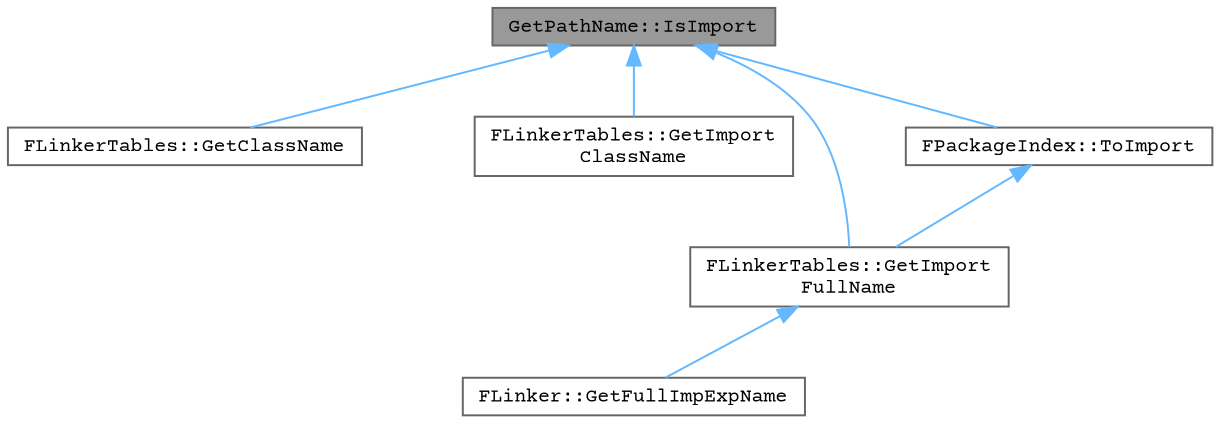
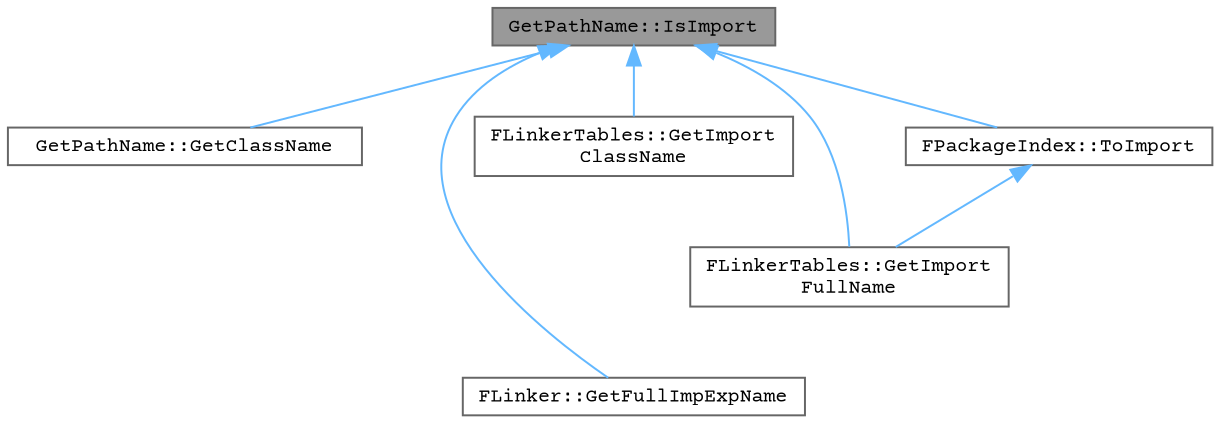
(185, 146) -> (185, 146)
(723, 347) -> (457, 223)
